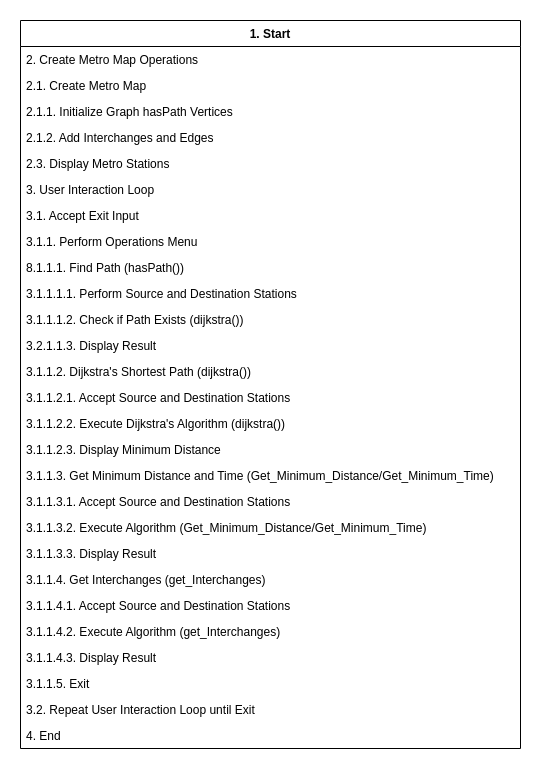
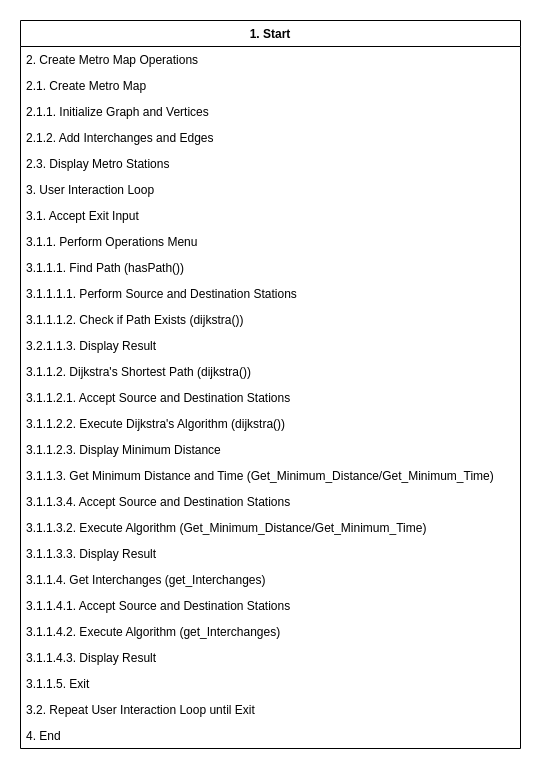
(142, 112) -> (128, 112)
(114, 268) -> (114, 268)
(170, 502) -> (170, 502)
